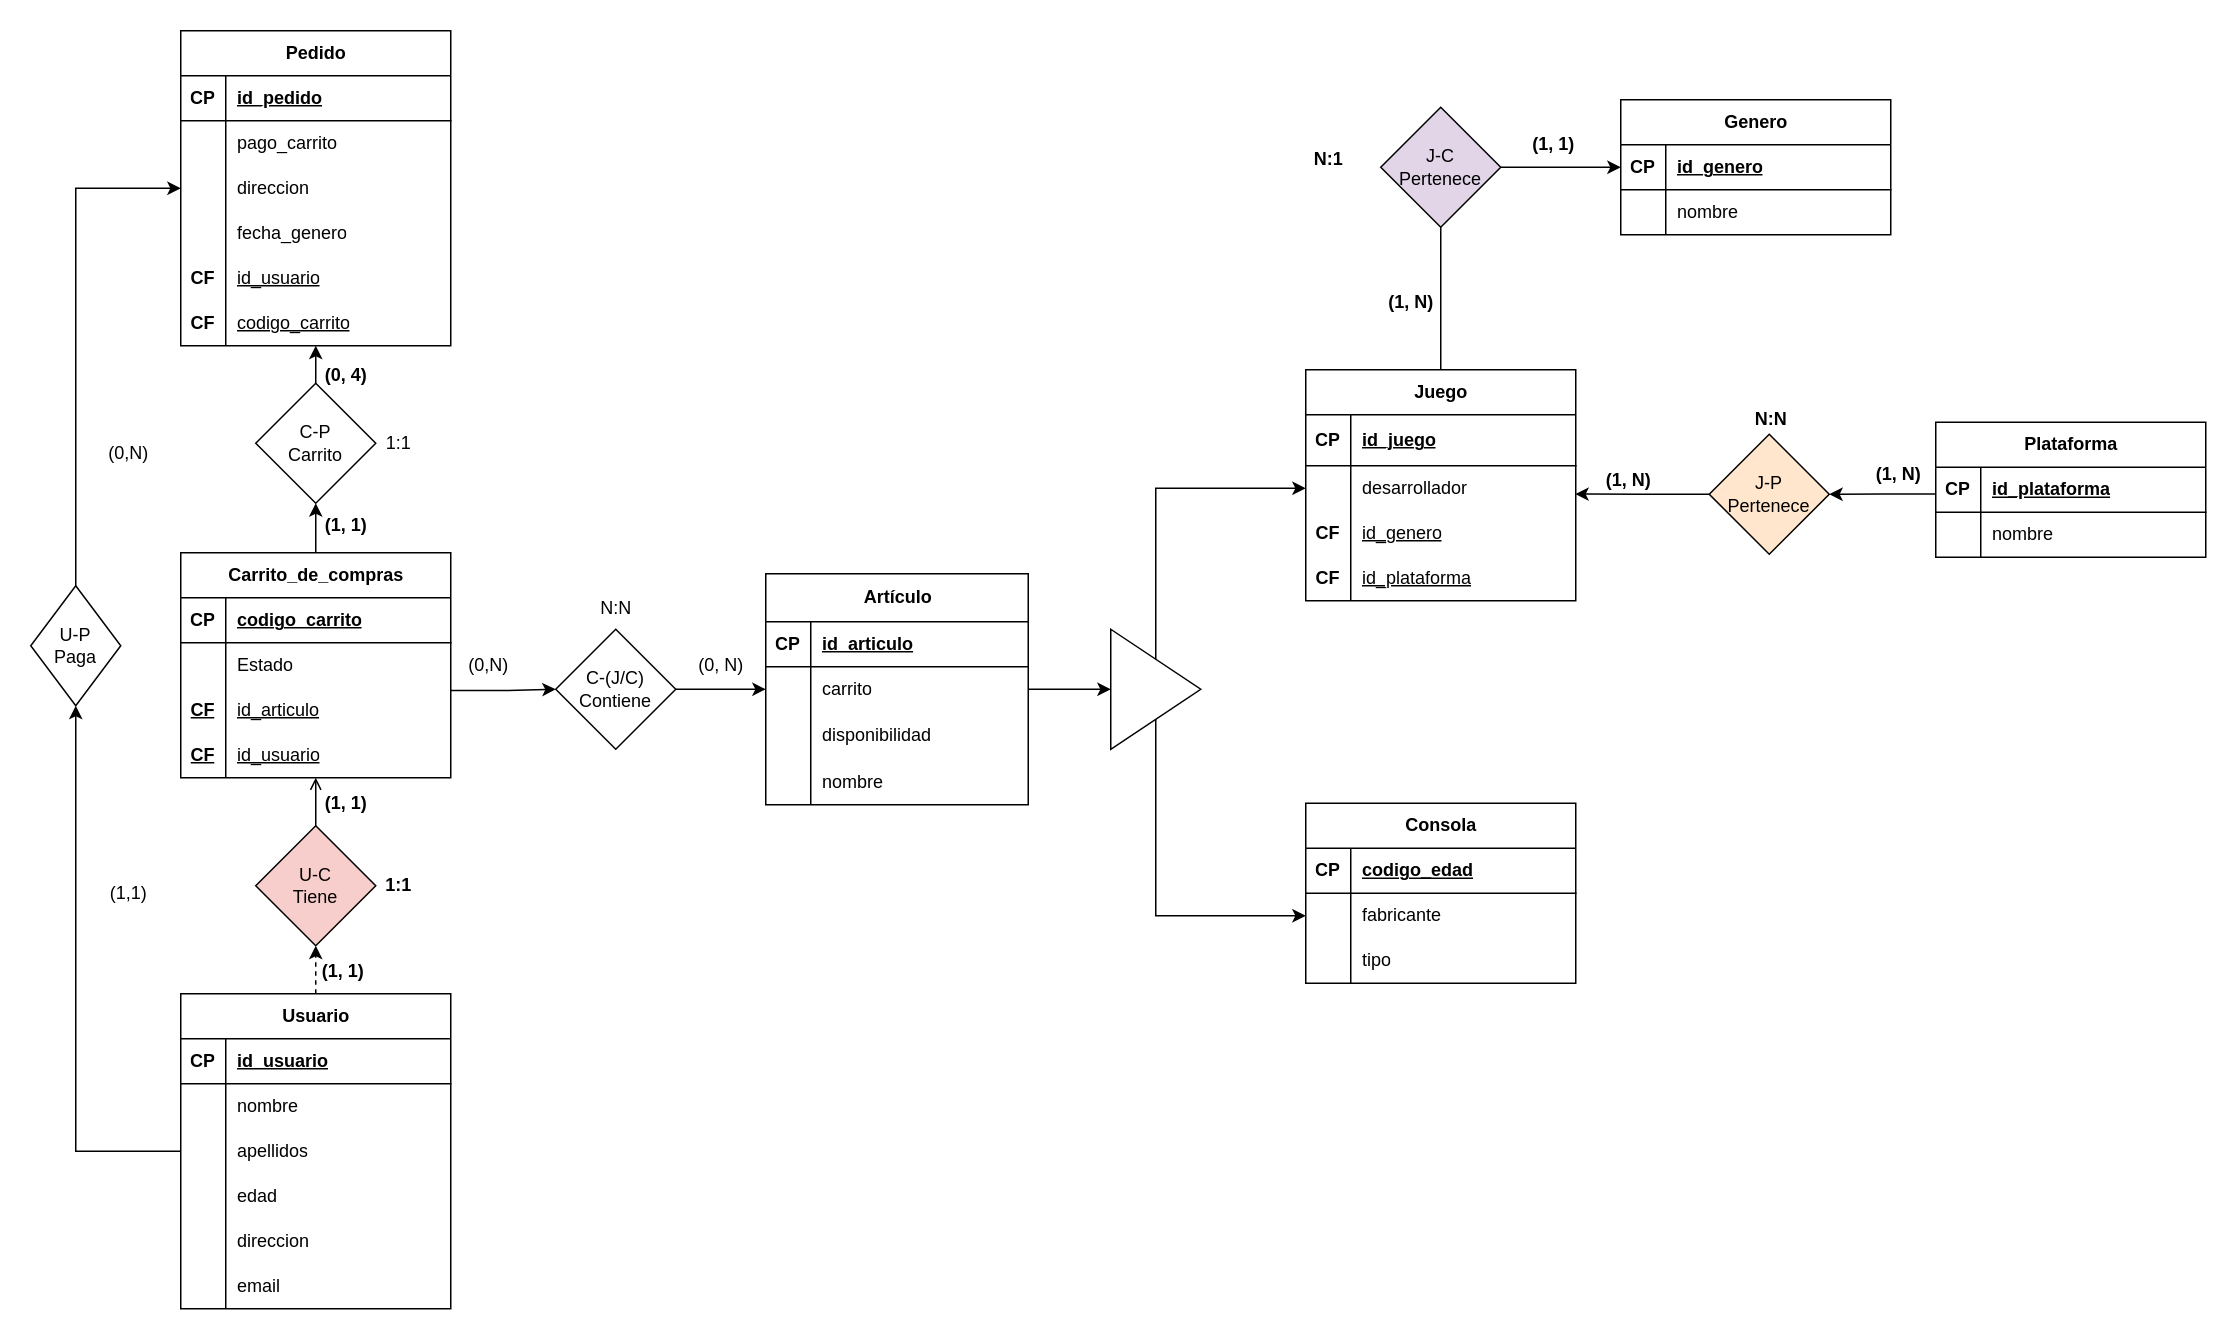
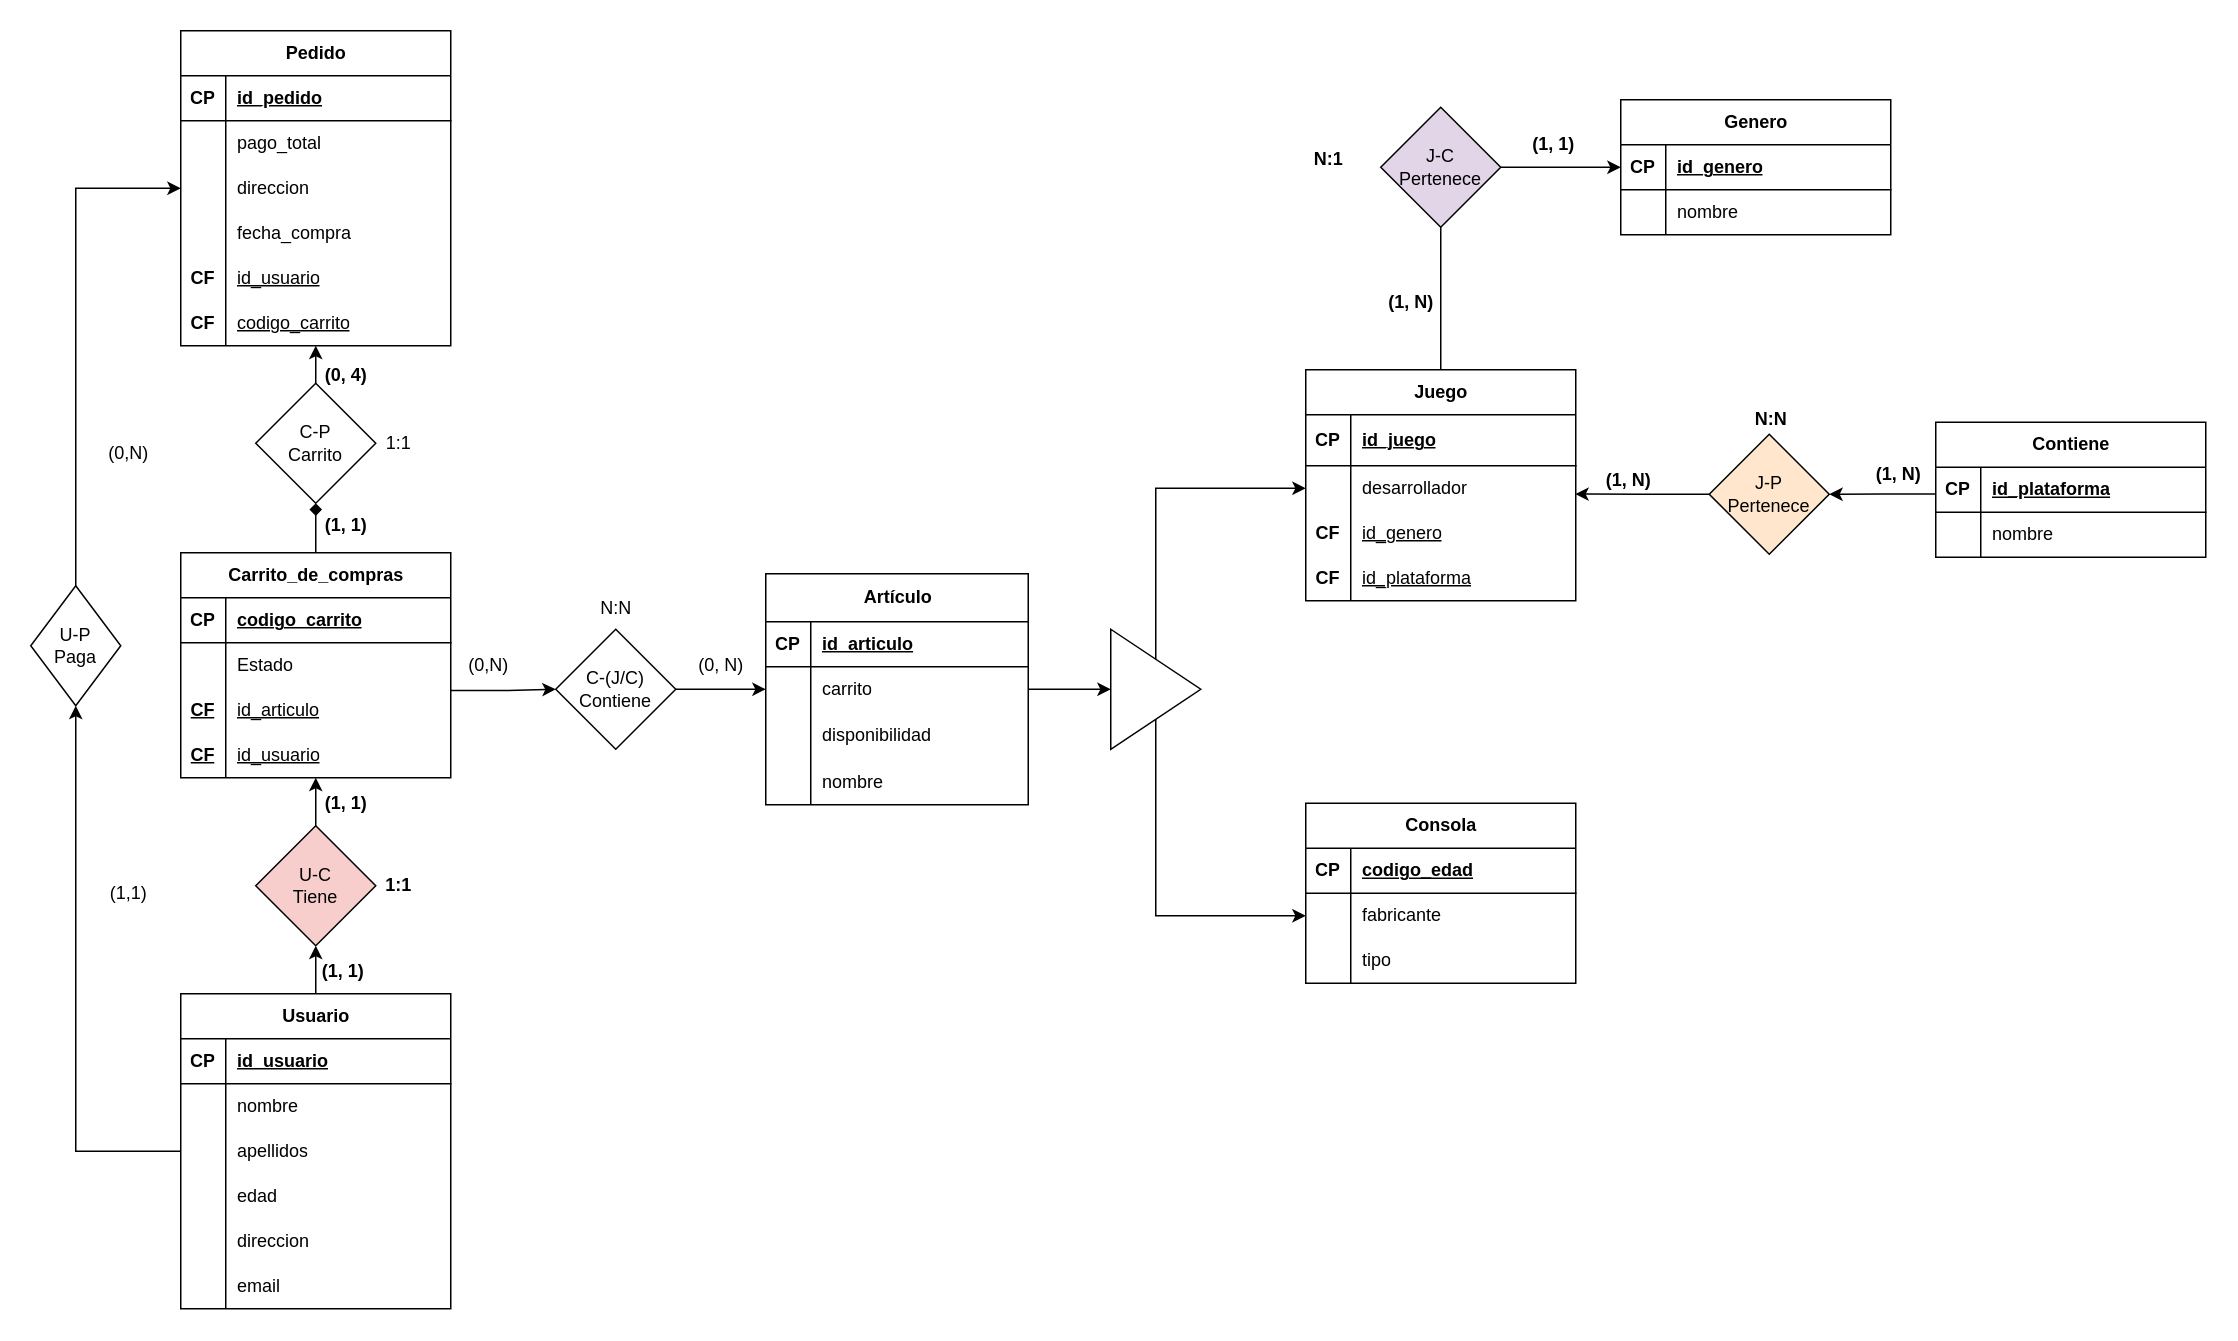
(296, 143) -> (286, 143)
(298, 233) -> (298, 233)
(2072, 445) -> (2072, 445)
(316, 515) -> (316, 516)
(316, 786) -> (316, 789)
(316, 974) -> (316, 974)
